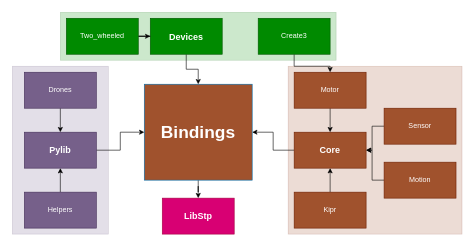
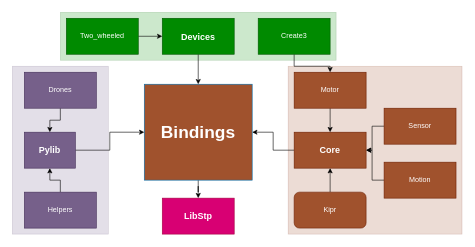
(186, 36) -> (198, 36)
(60, 150) -> (50, 150)
(330, 210) -> (330, 210)
